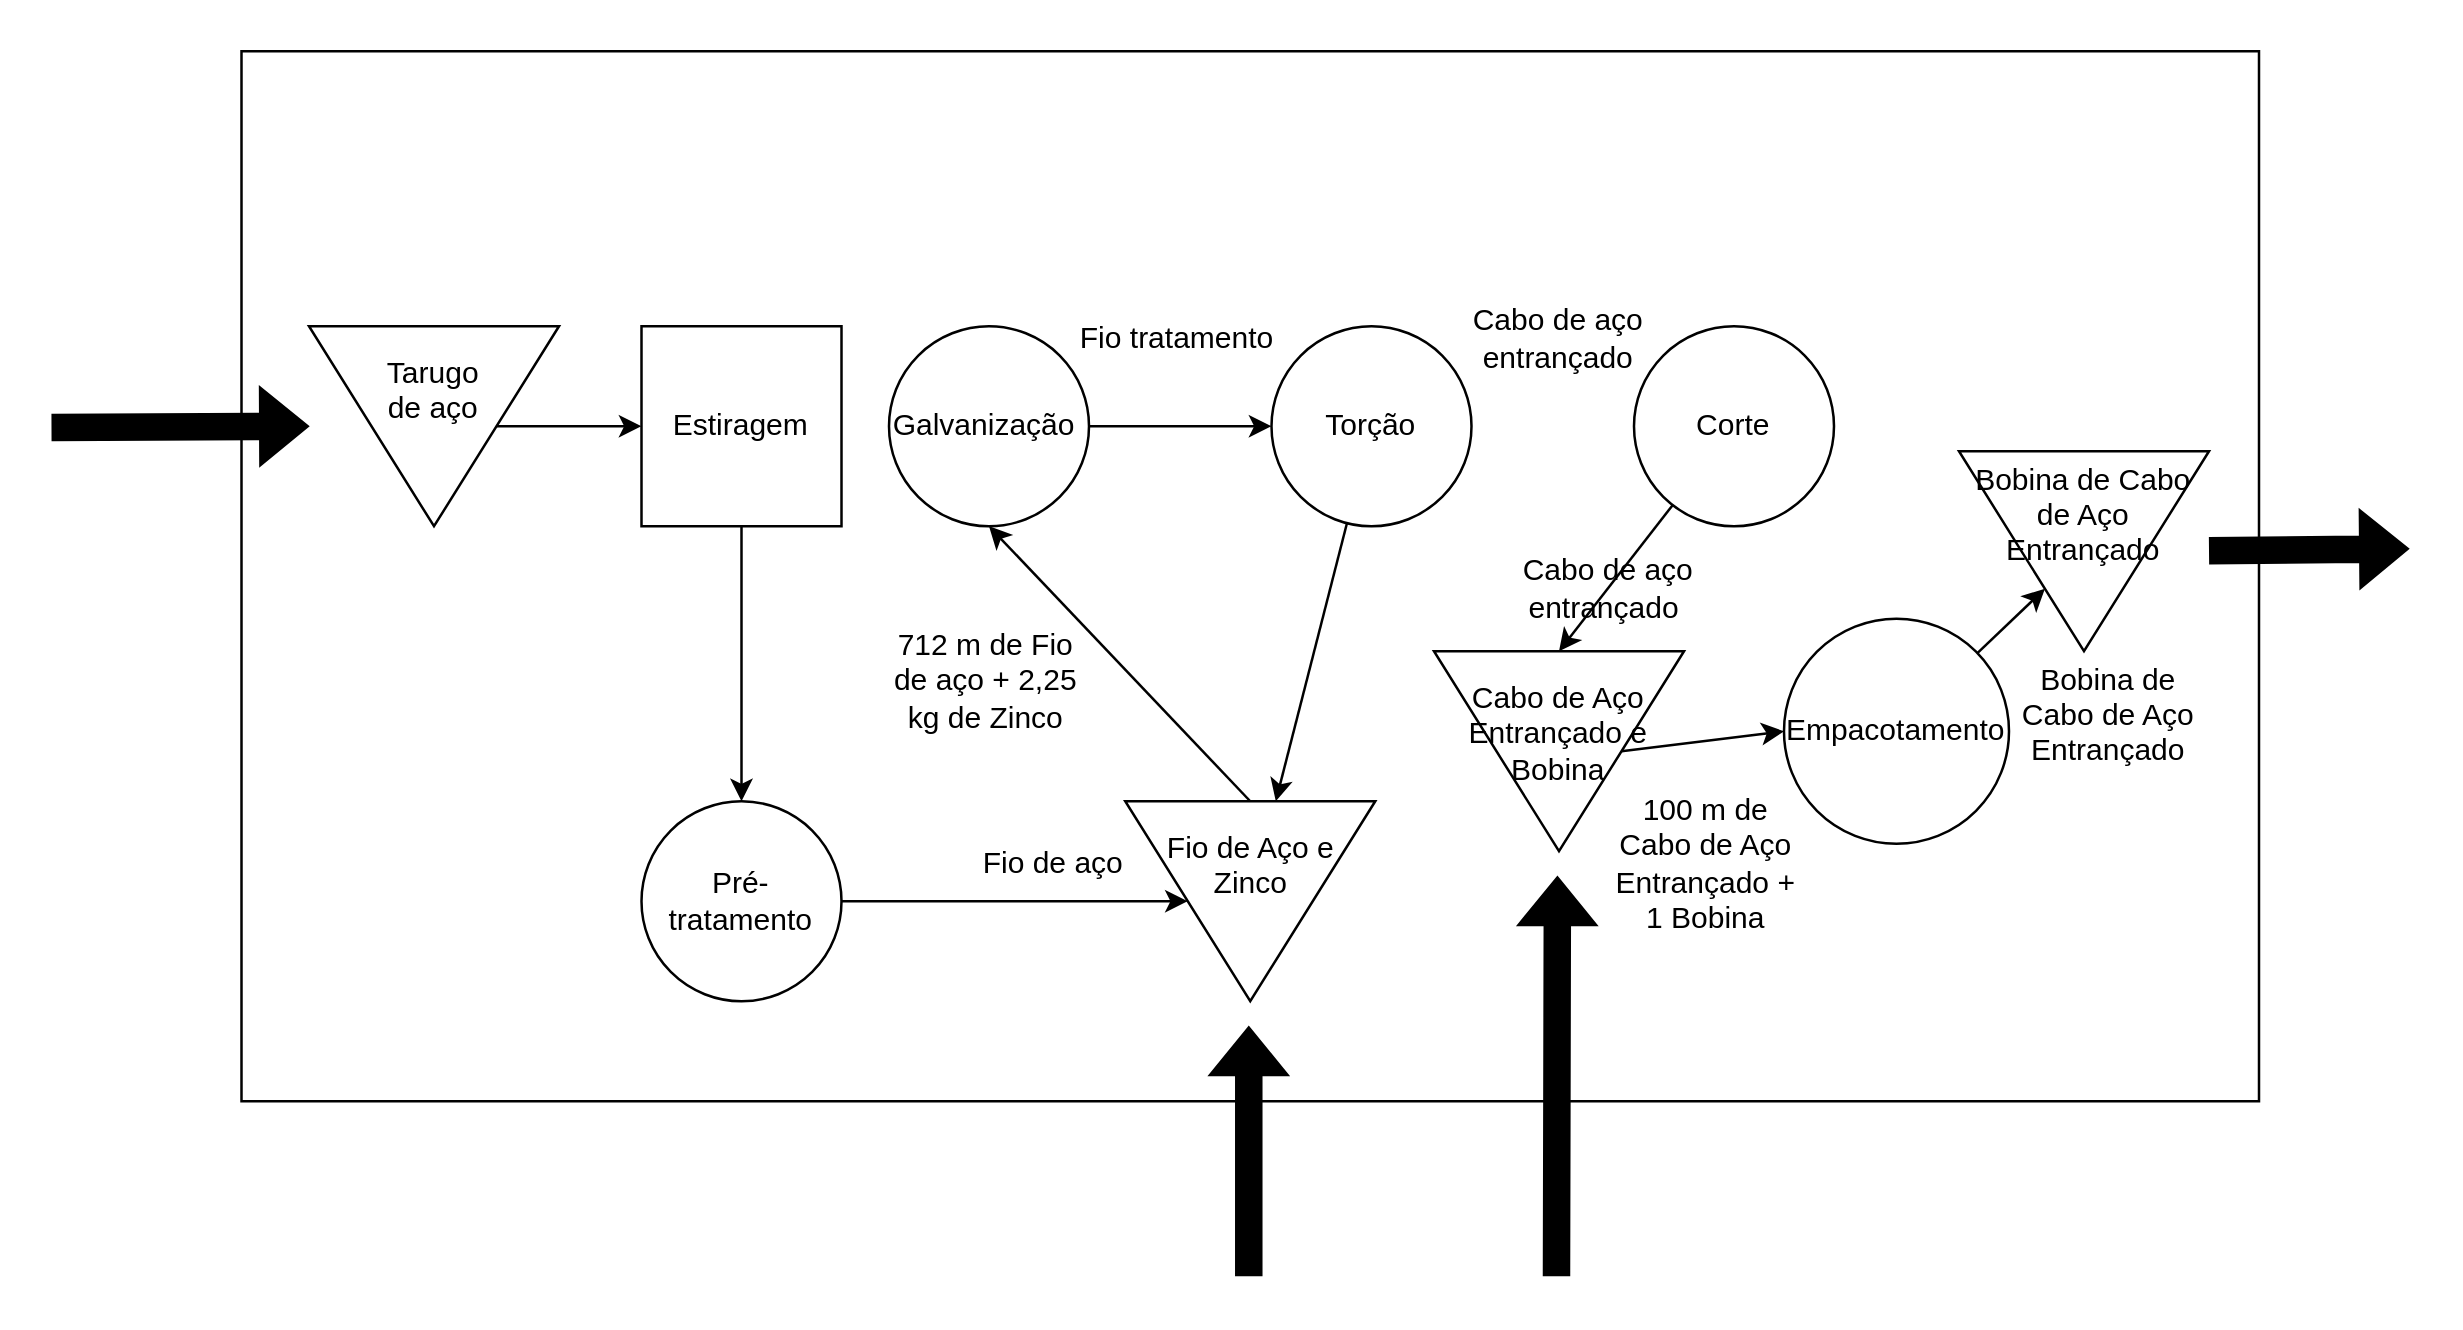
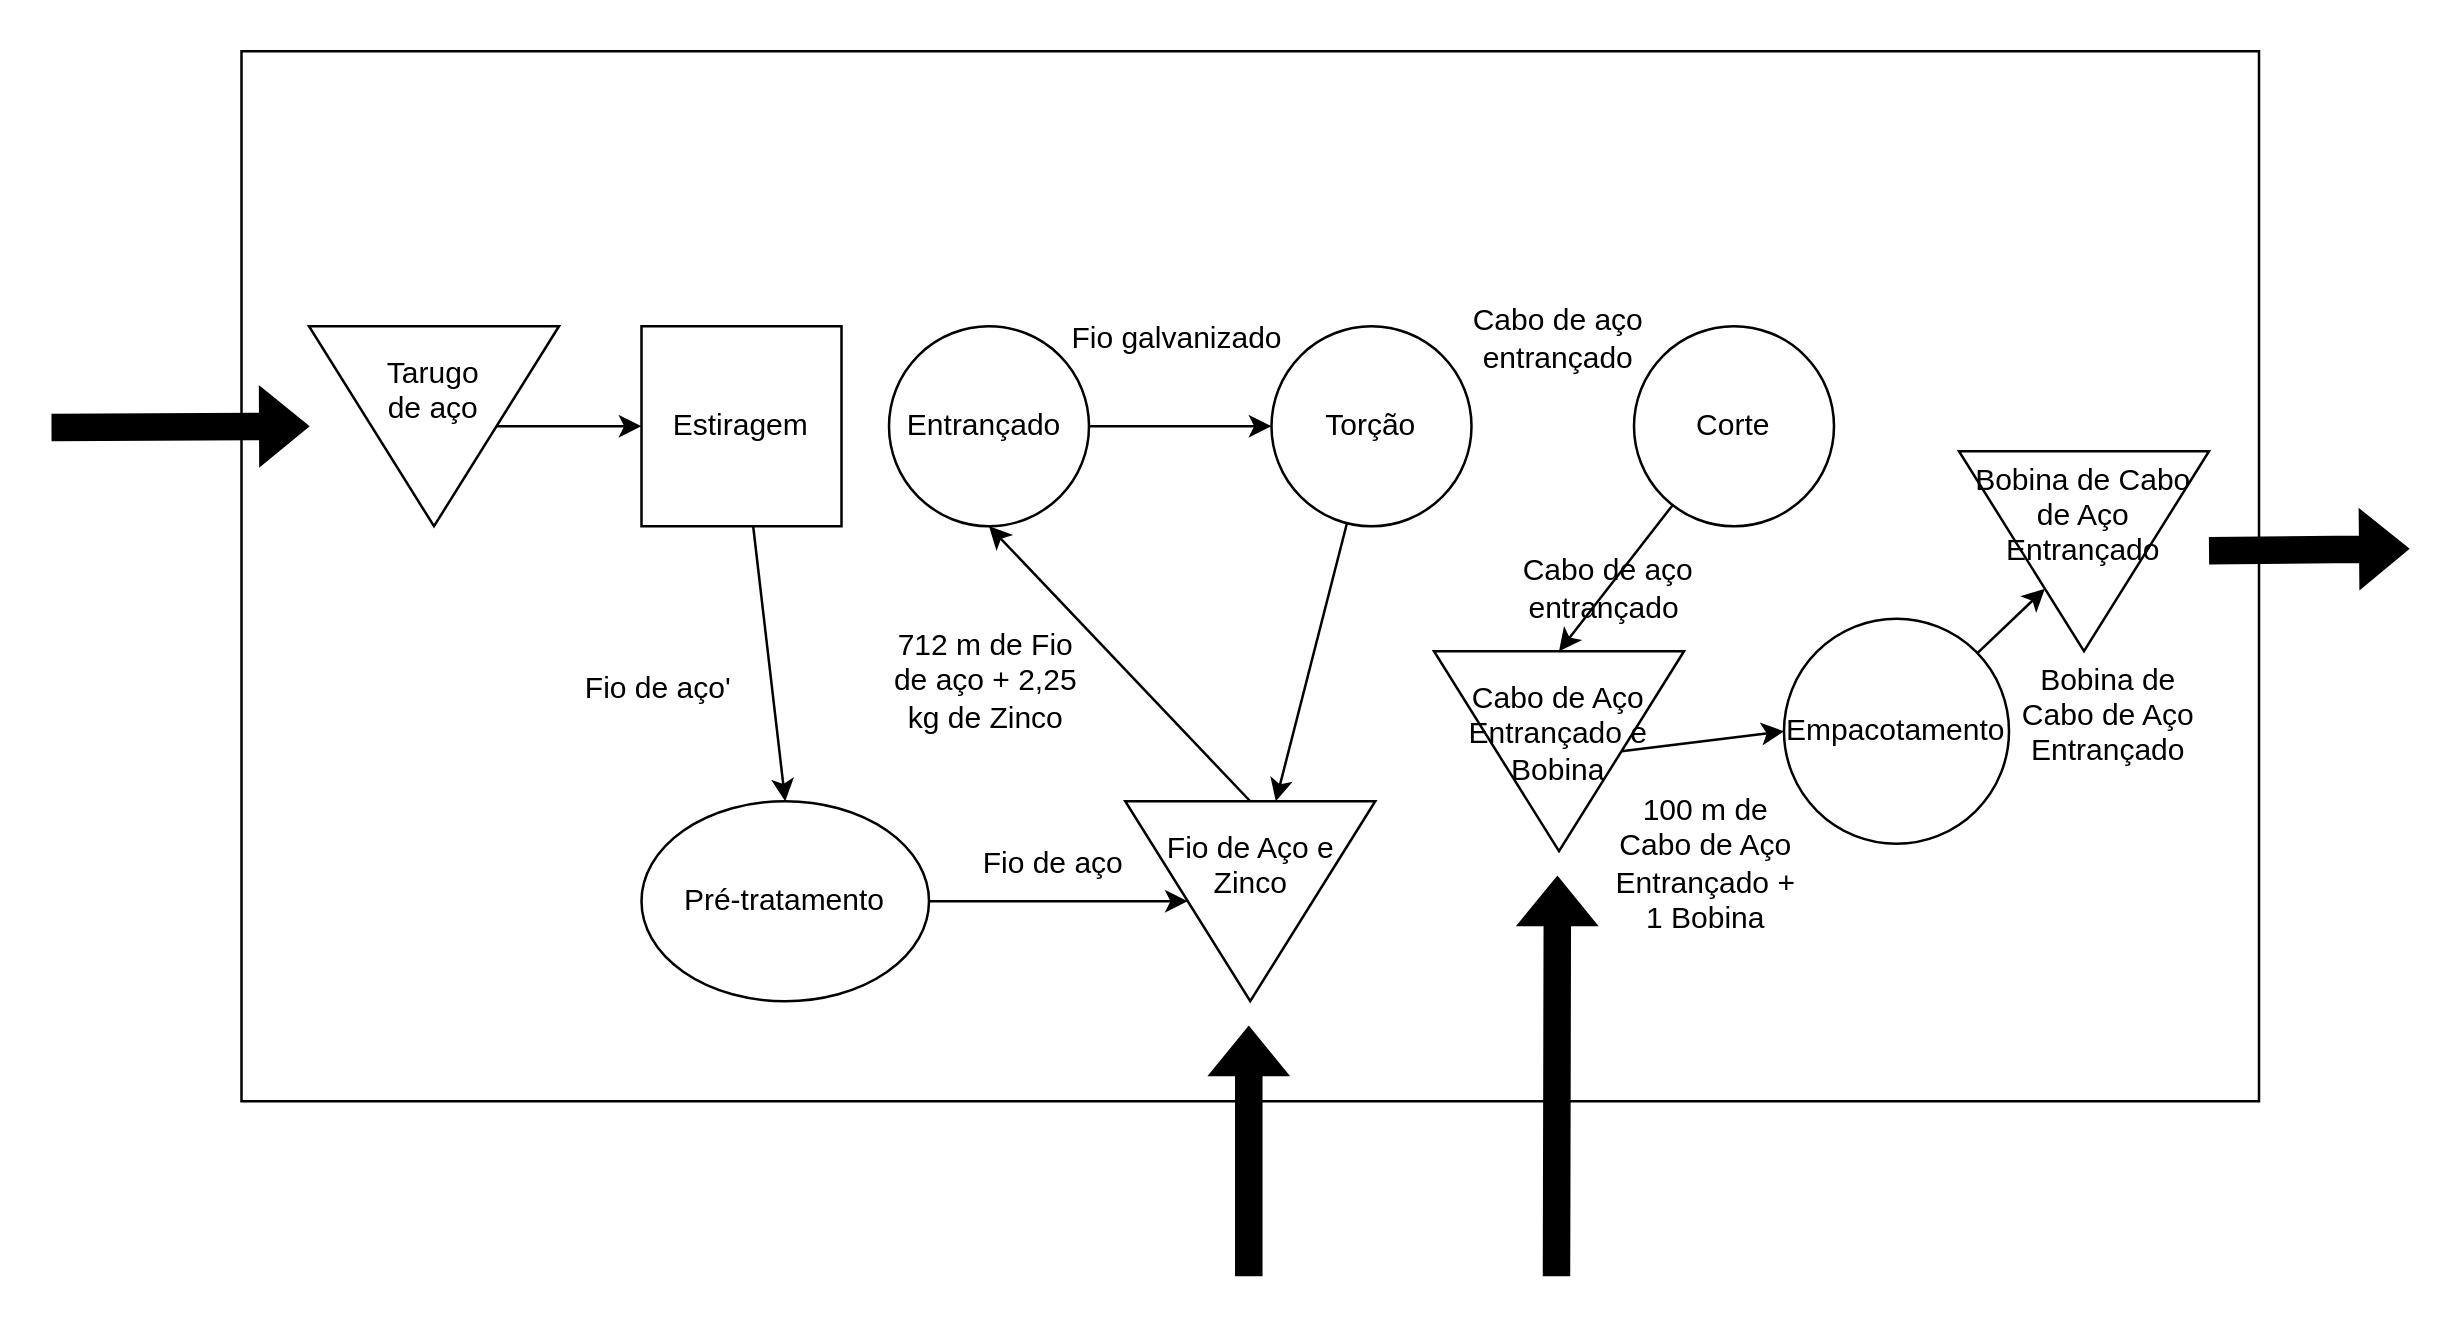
(1178, 339) -> (1178, 339)
(989, 426) -> (989, 426)
none -> (659, 689)
(741, 901) -> (785, 901)
